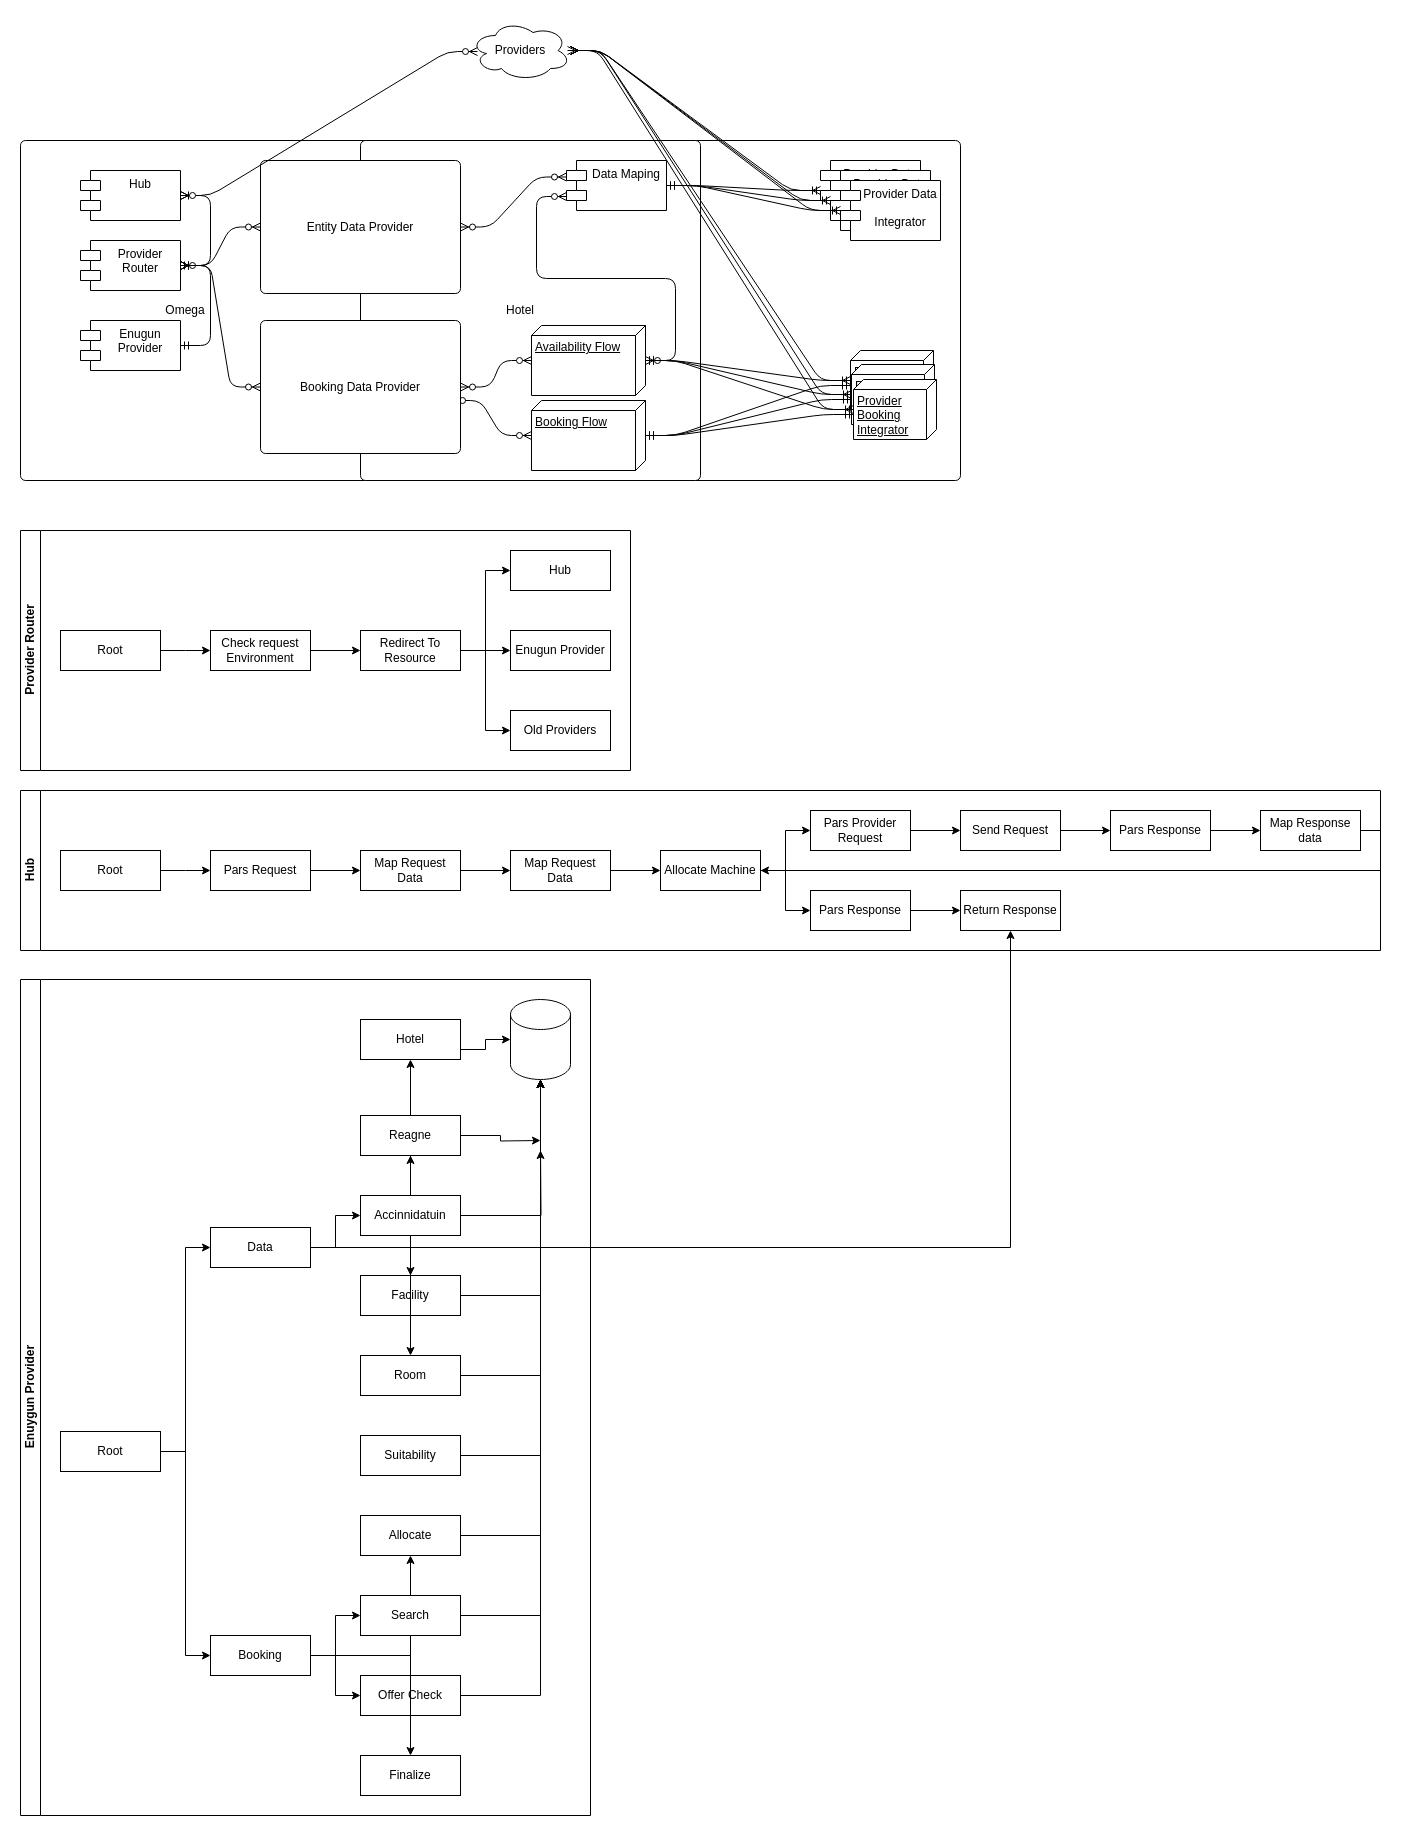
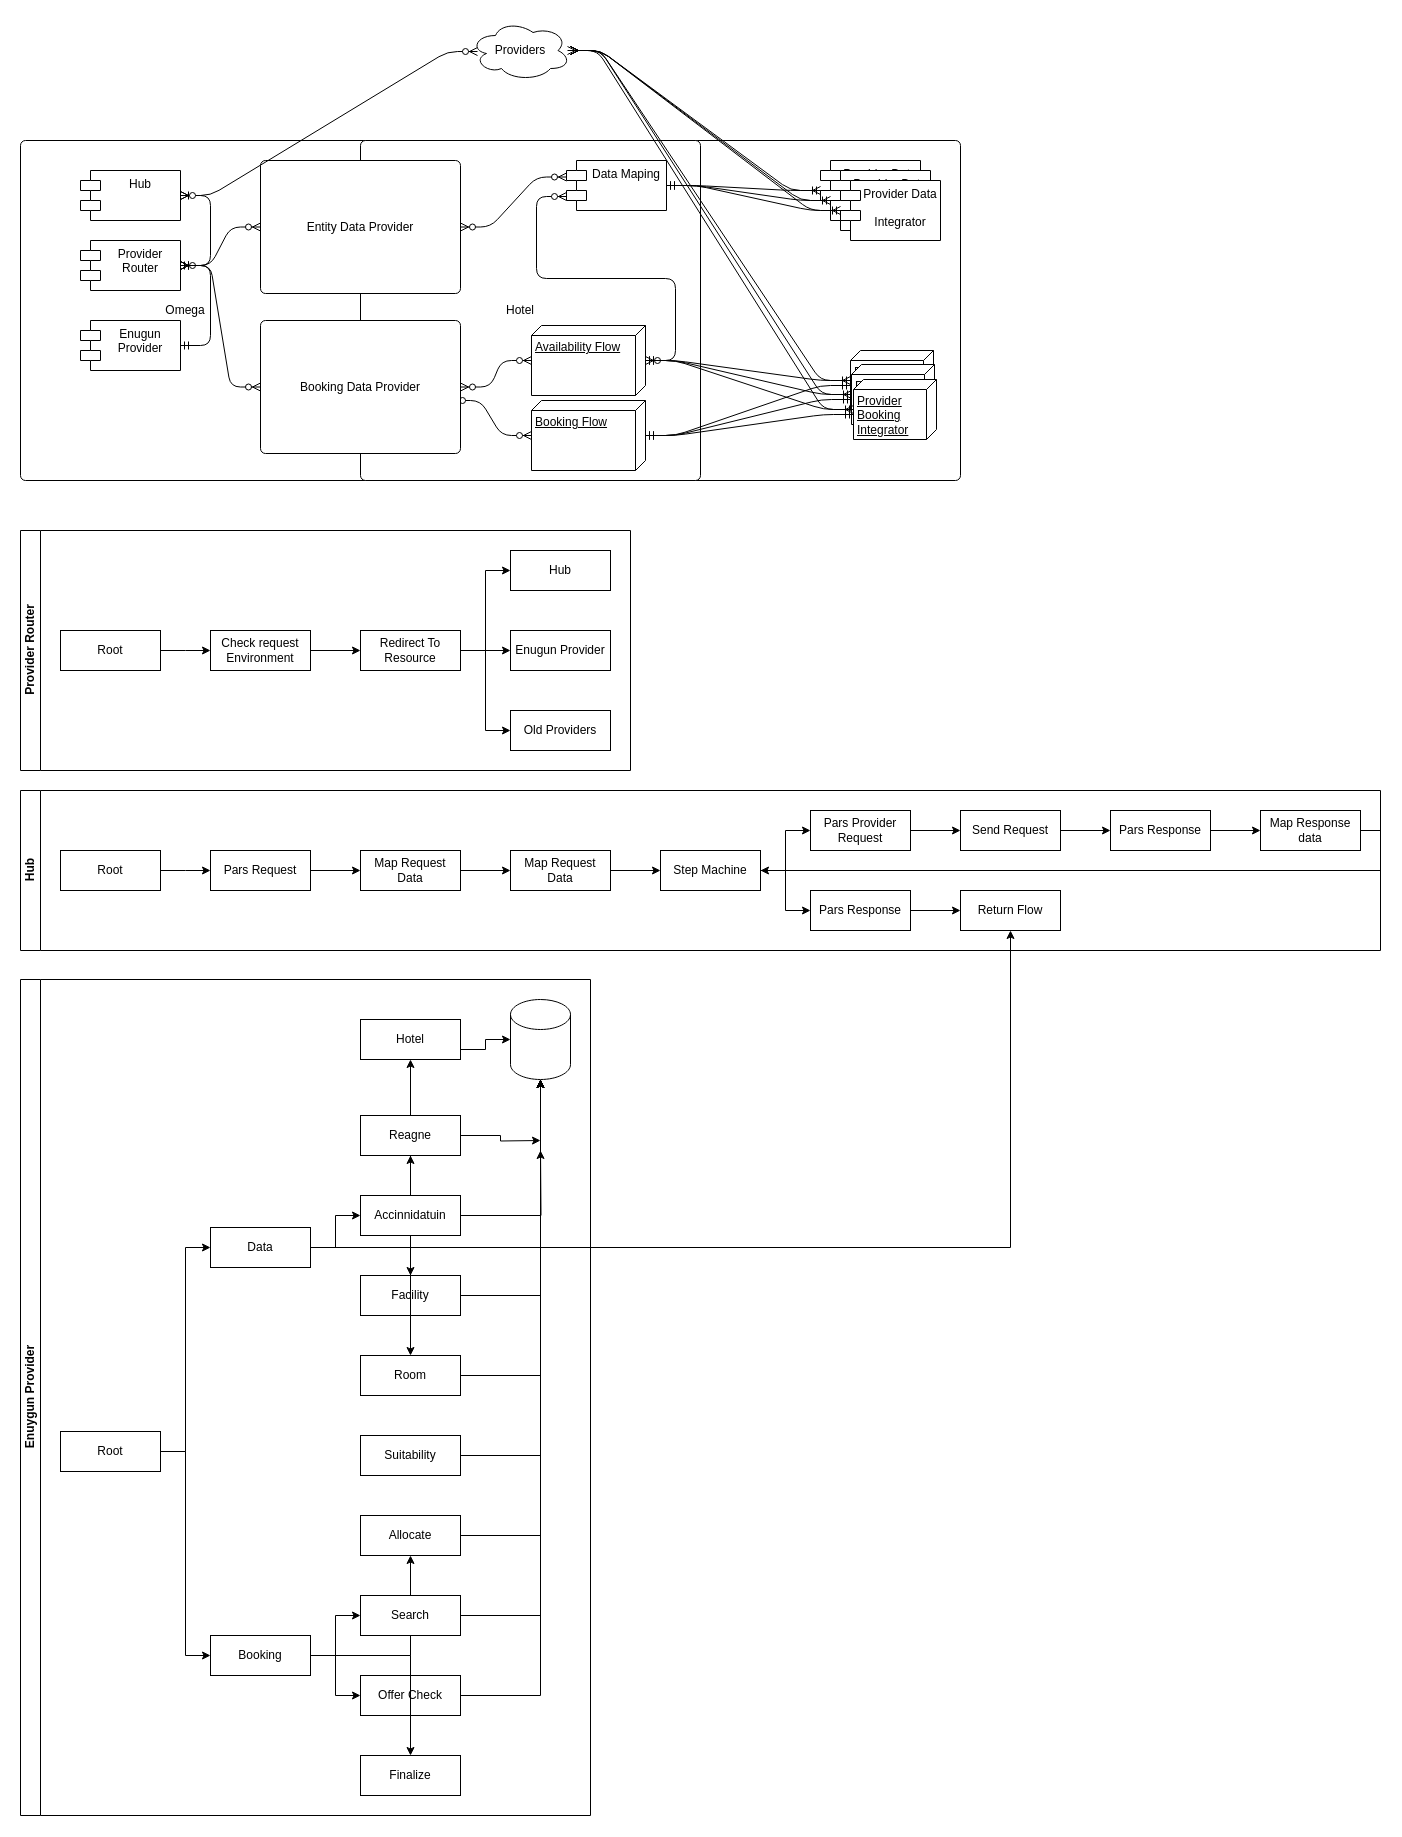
(711, 871) -> (711, 871)
(1011, 911) -> (1011, 911)
